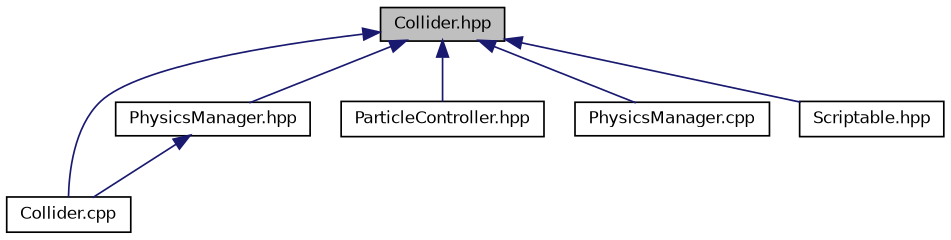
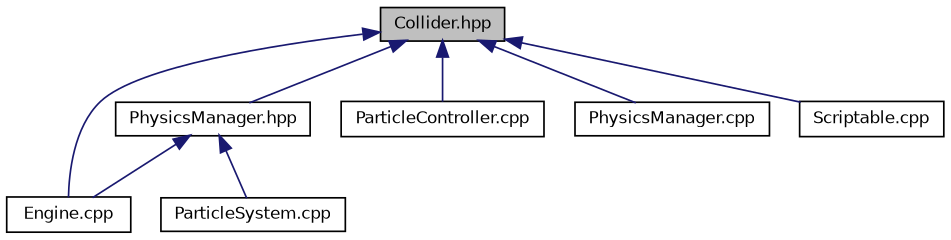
(443, 119) -> (443, 119)
(872, 119) -> (872, 119)
(69, 215) -> (69, 215)
none -> (253, 215)
